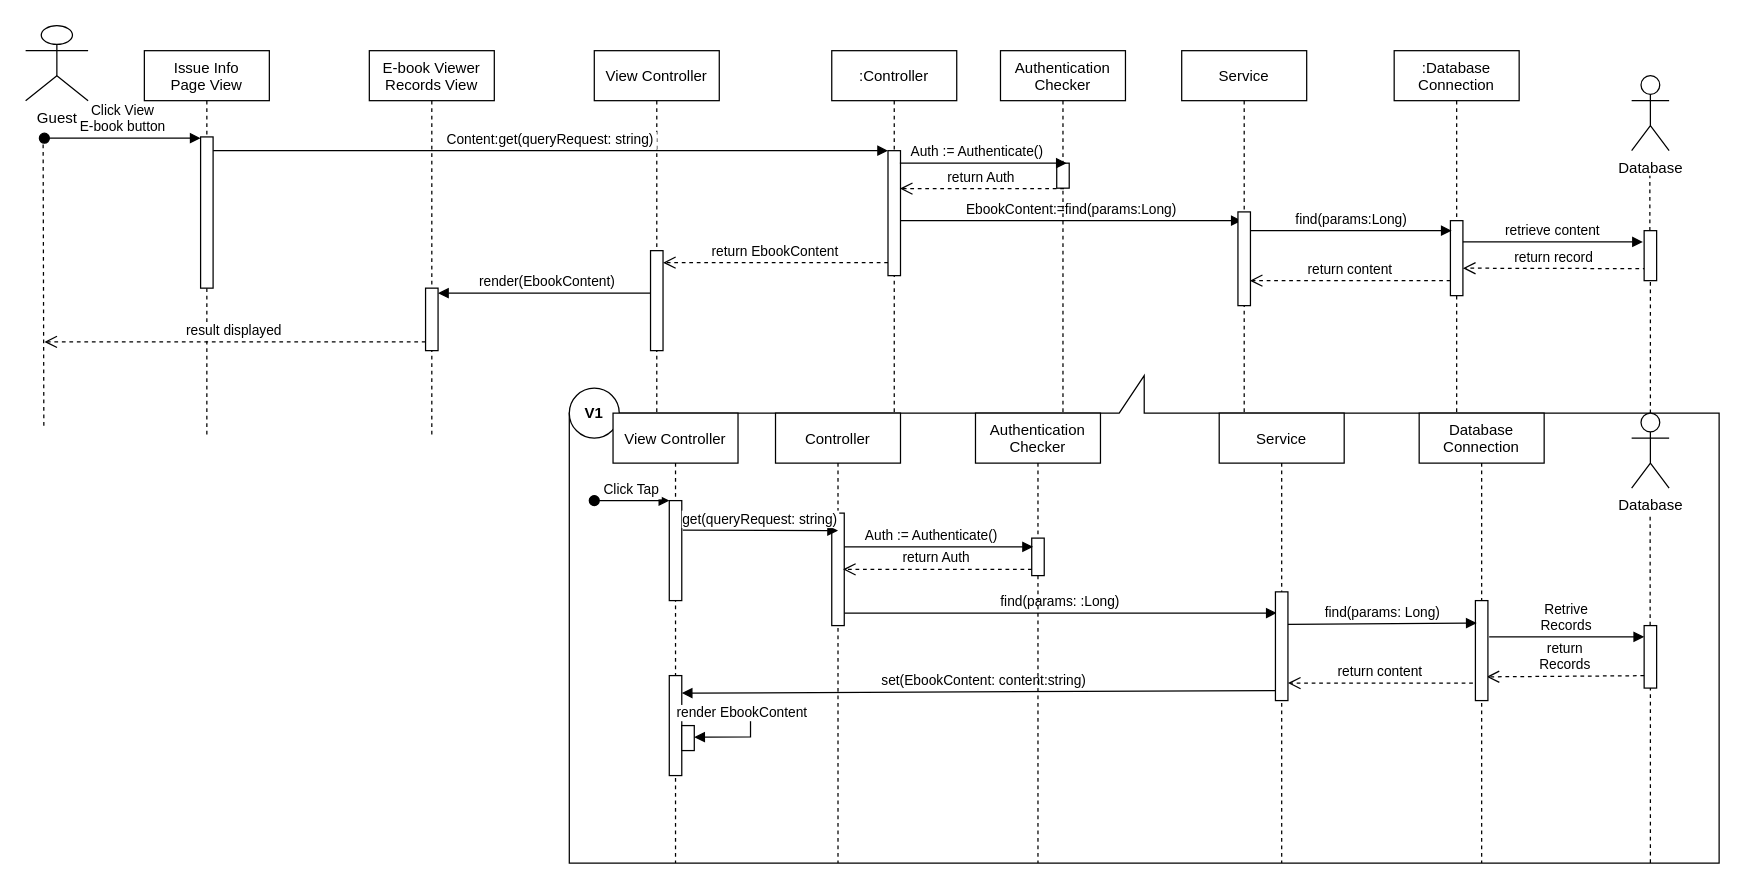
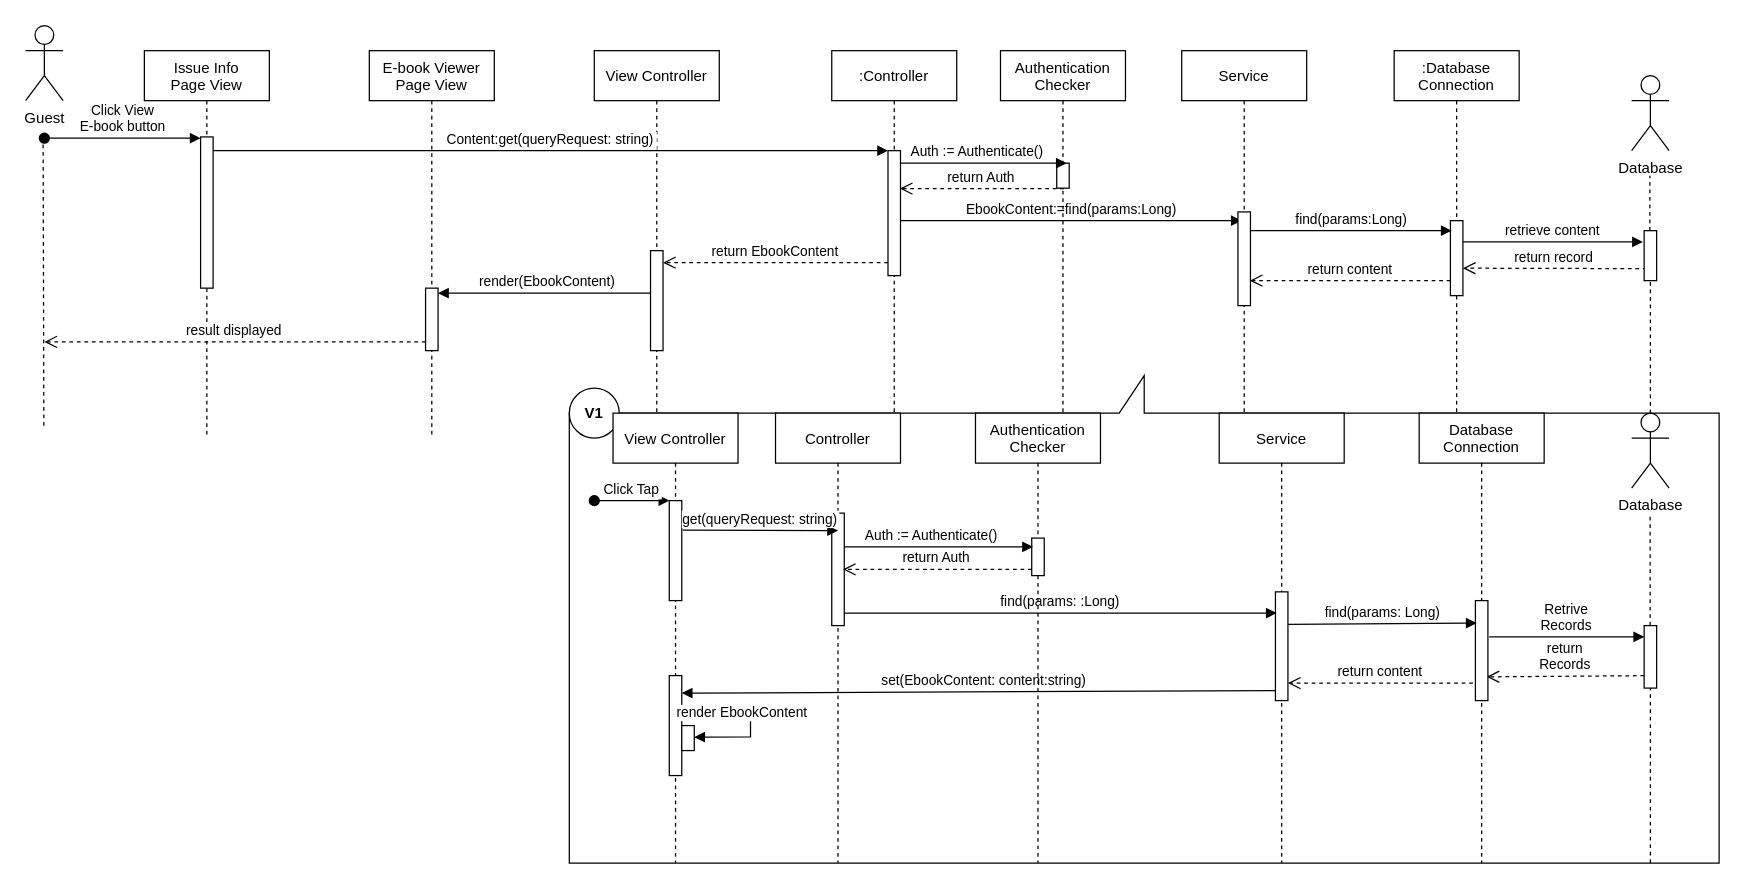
(57, 63) -> (44, 63)
(431, 68) -> (431, 68)
